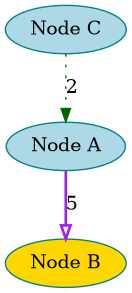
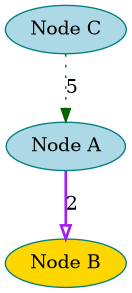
(73, 88) -> (73, 88)
(73, 205) -> (73, 205)
